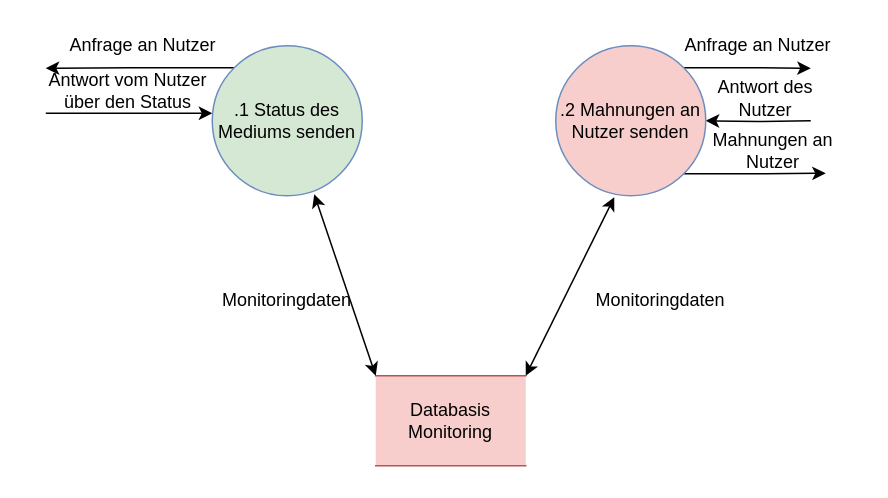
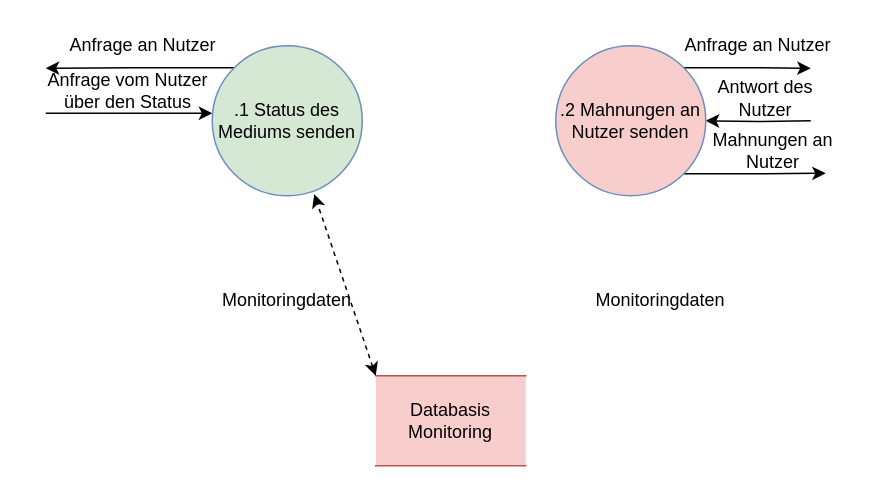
(128, 91) -> (128, 91)
(344, 283) -> (344, 283)
(570, 287) -> none
